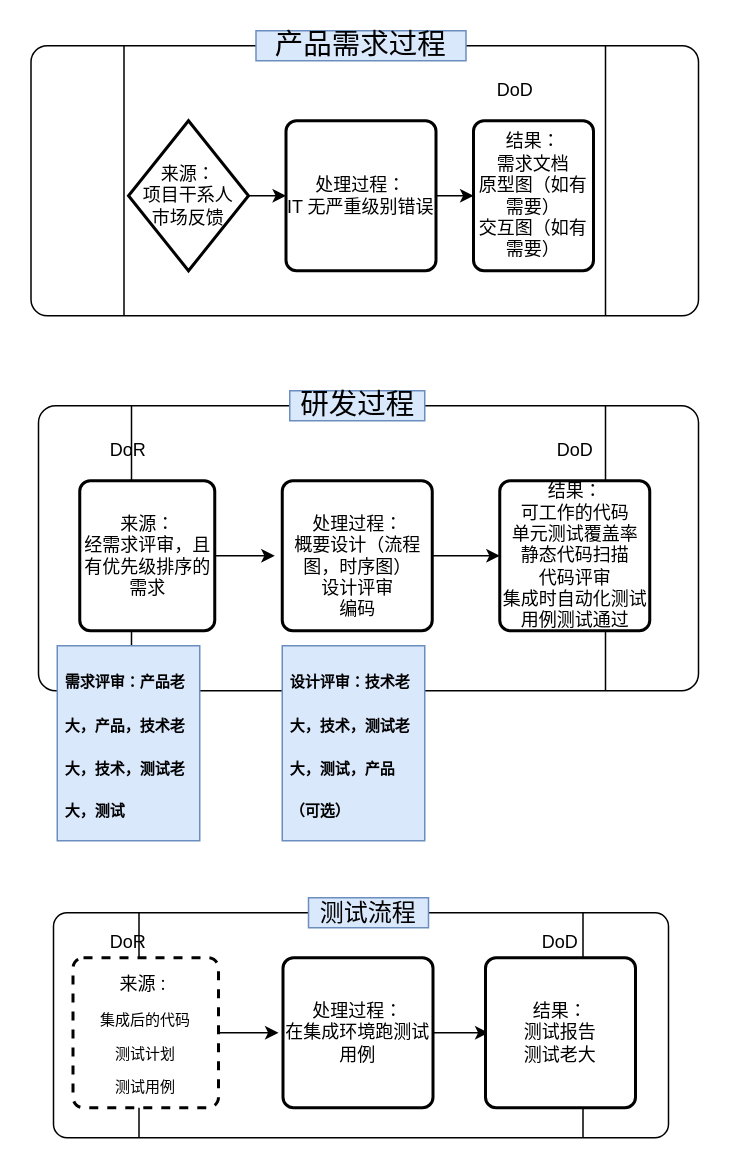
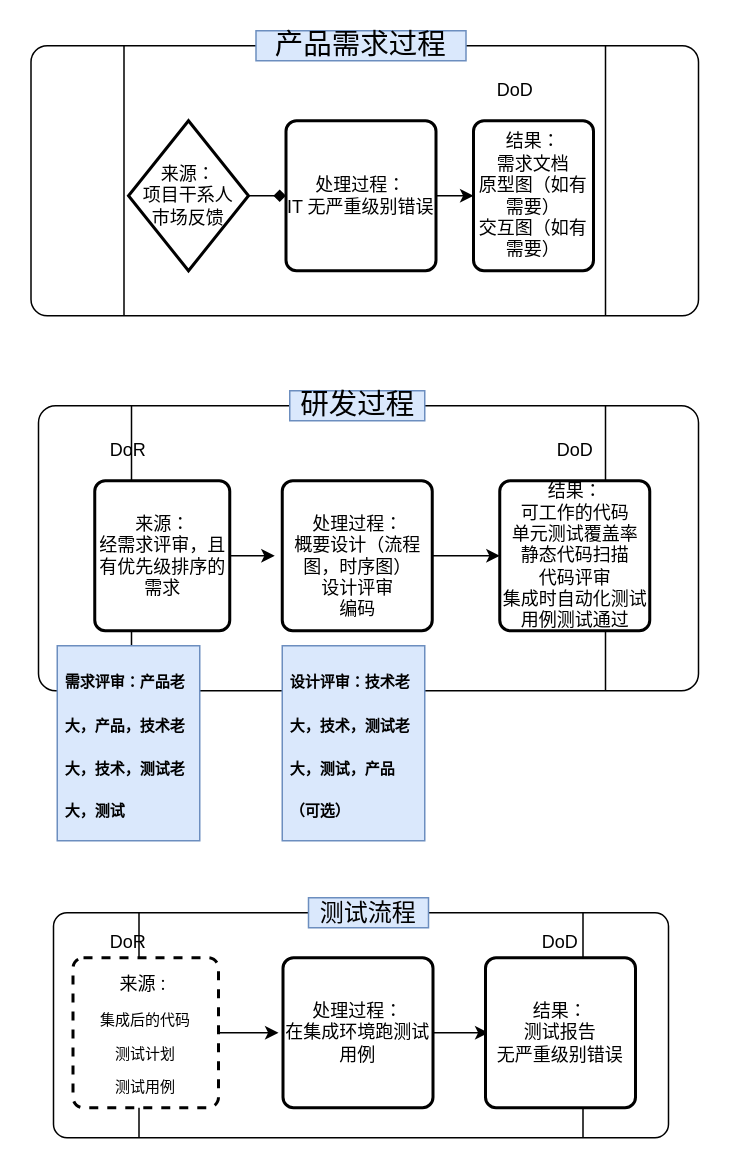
(274, 196) -> (273, 196)
(147, 556) -> (162, 556)
(560, 1033) -> (560, 1033)
